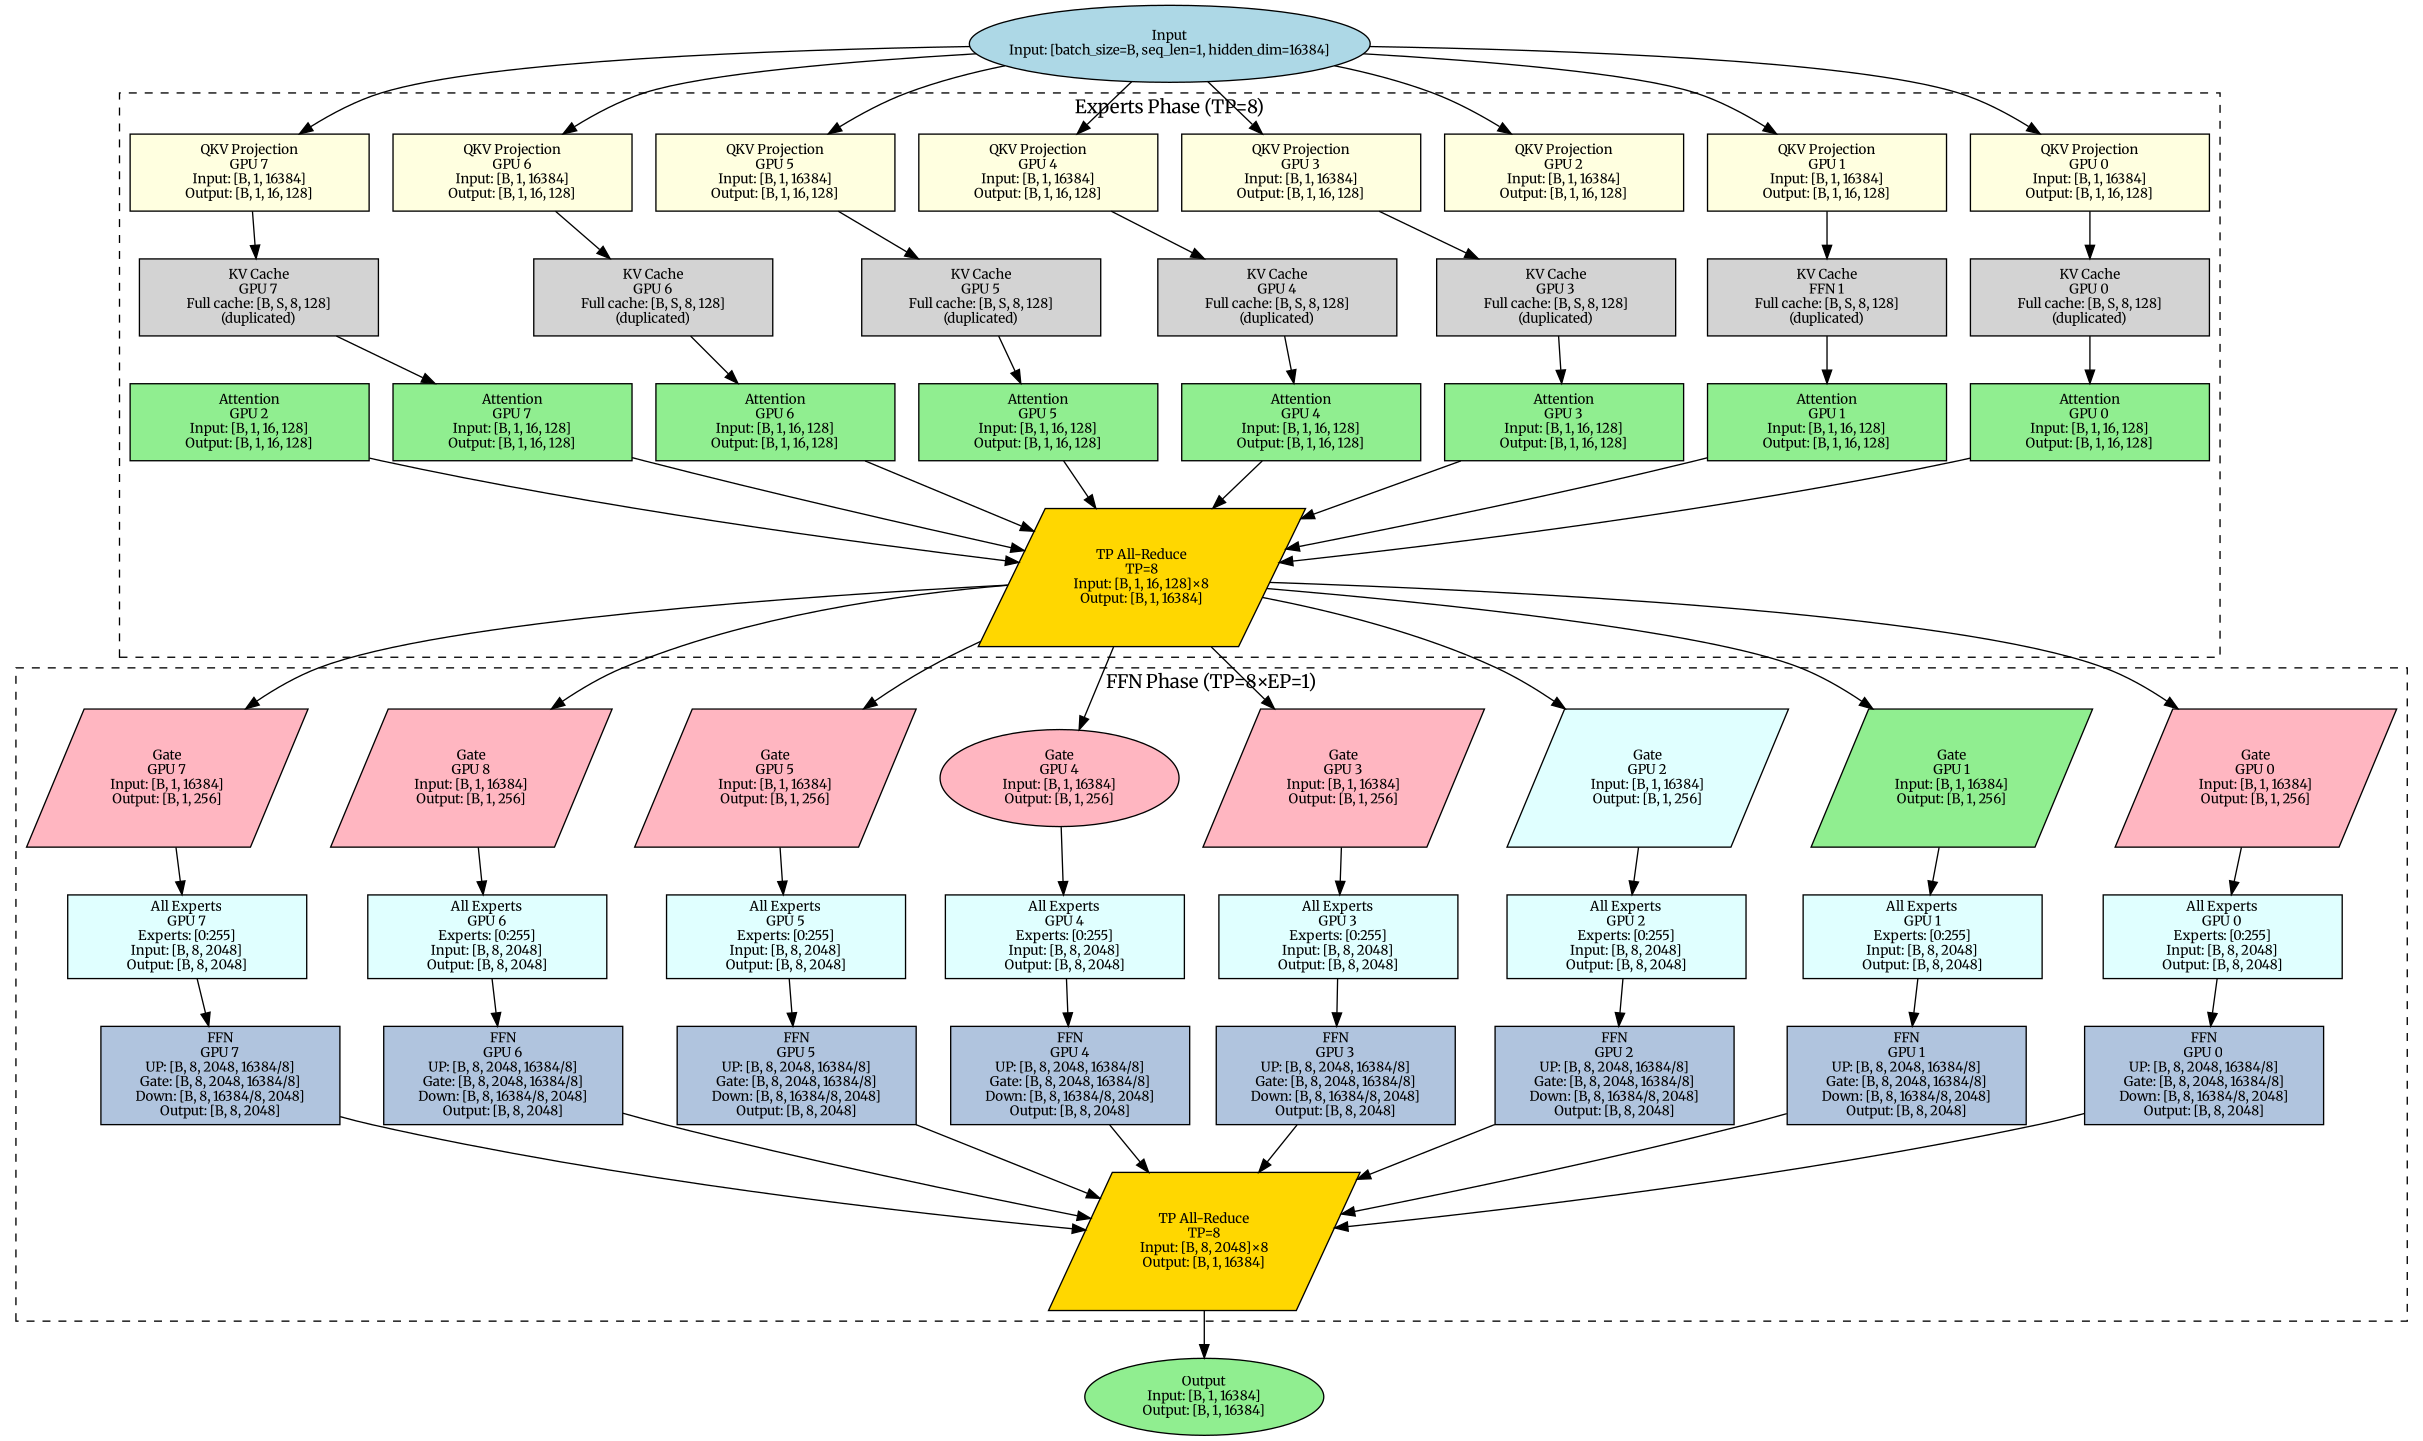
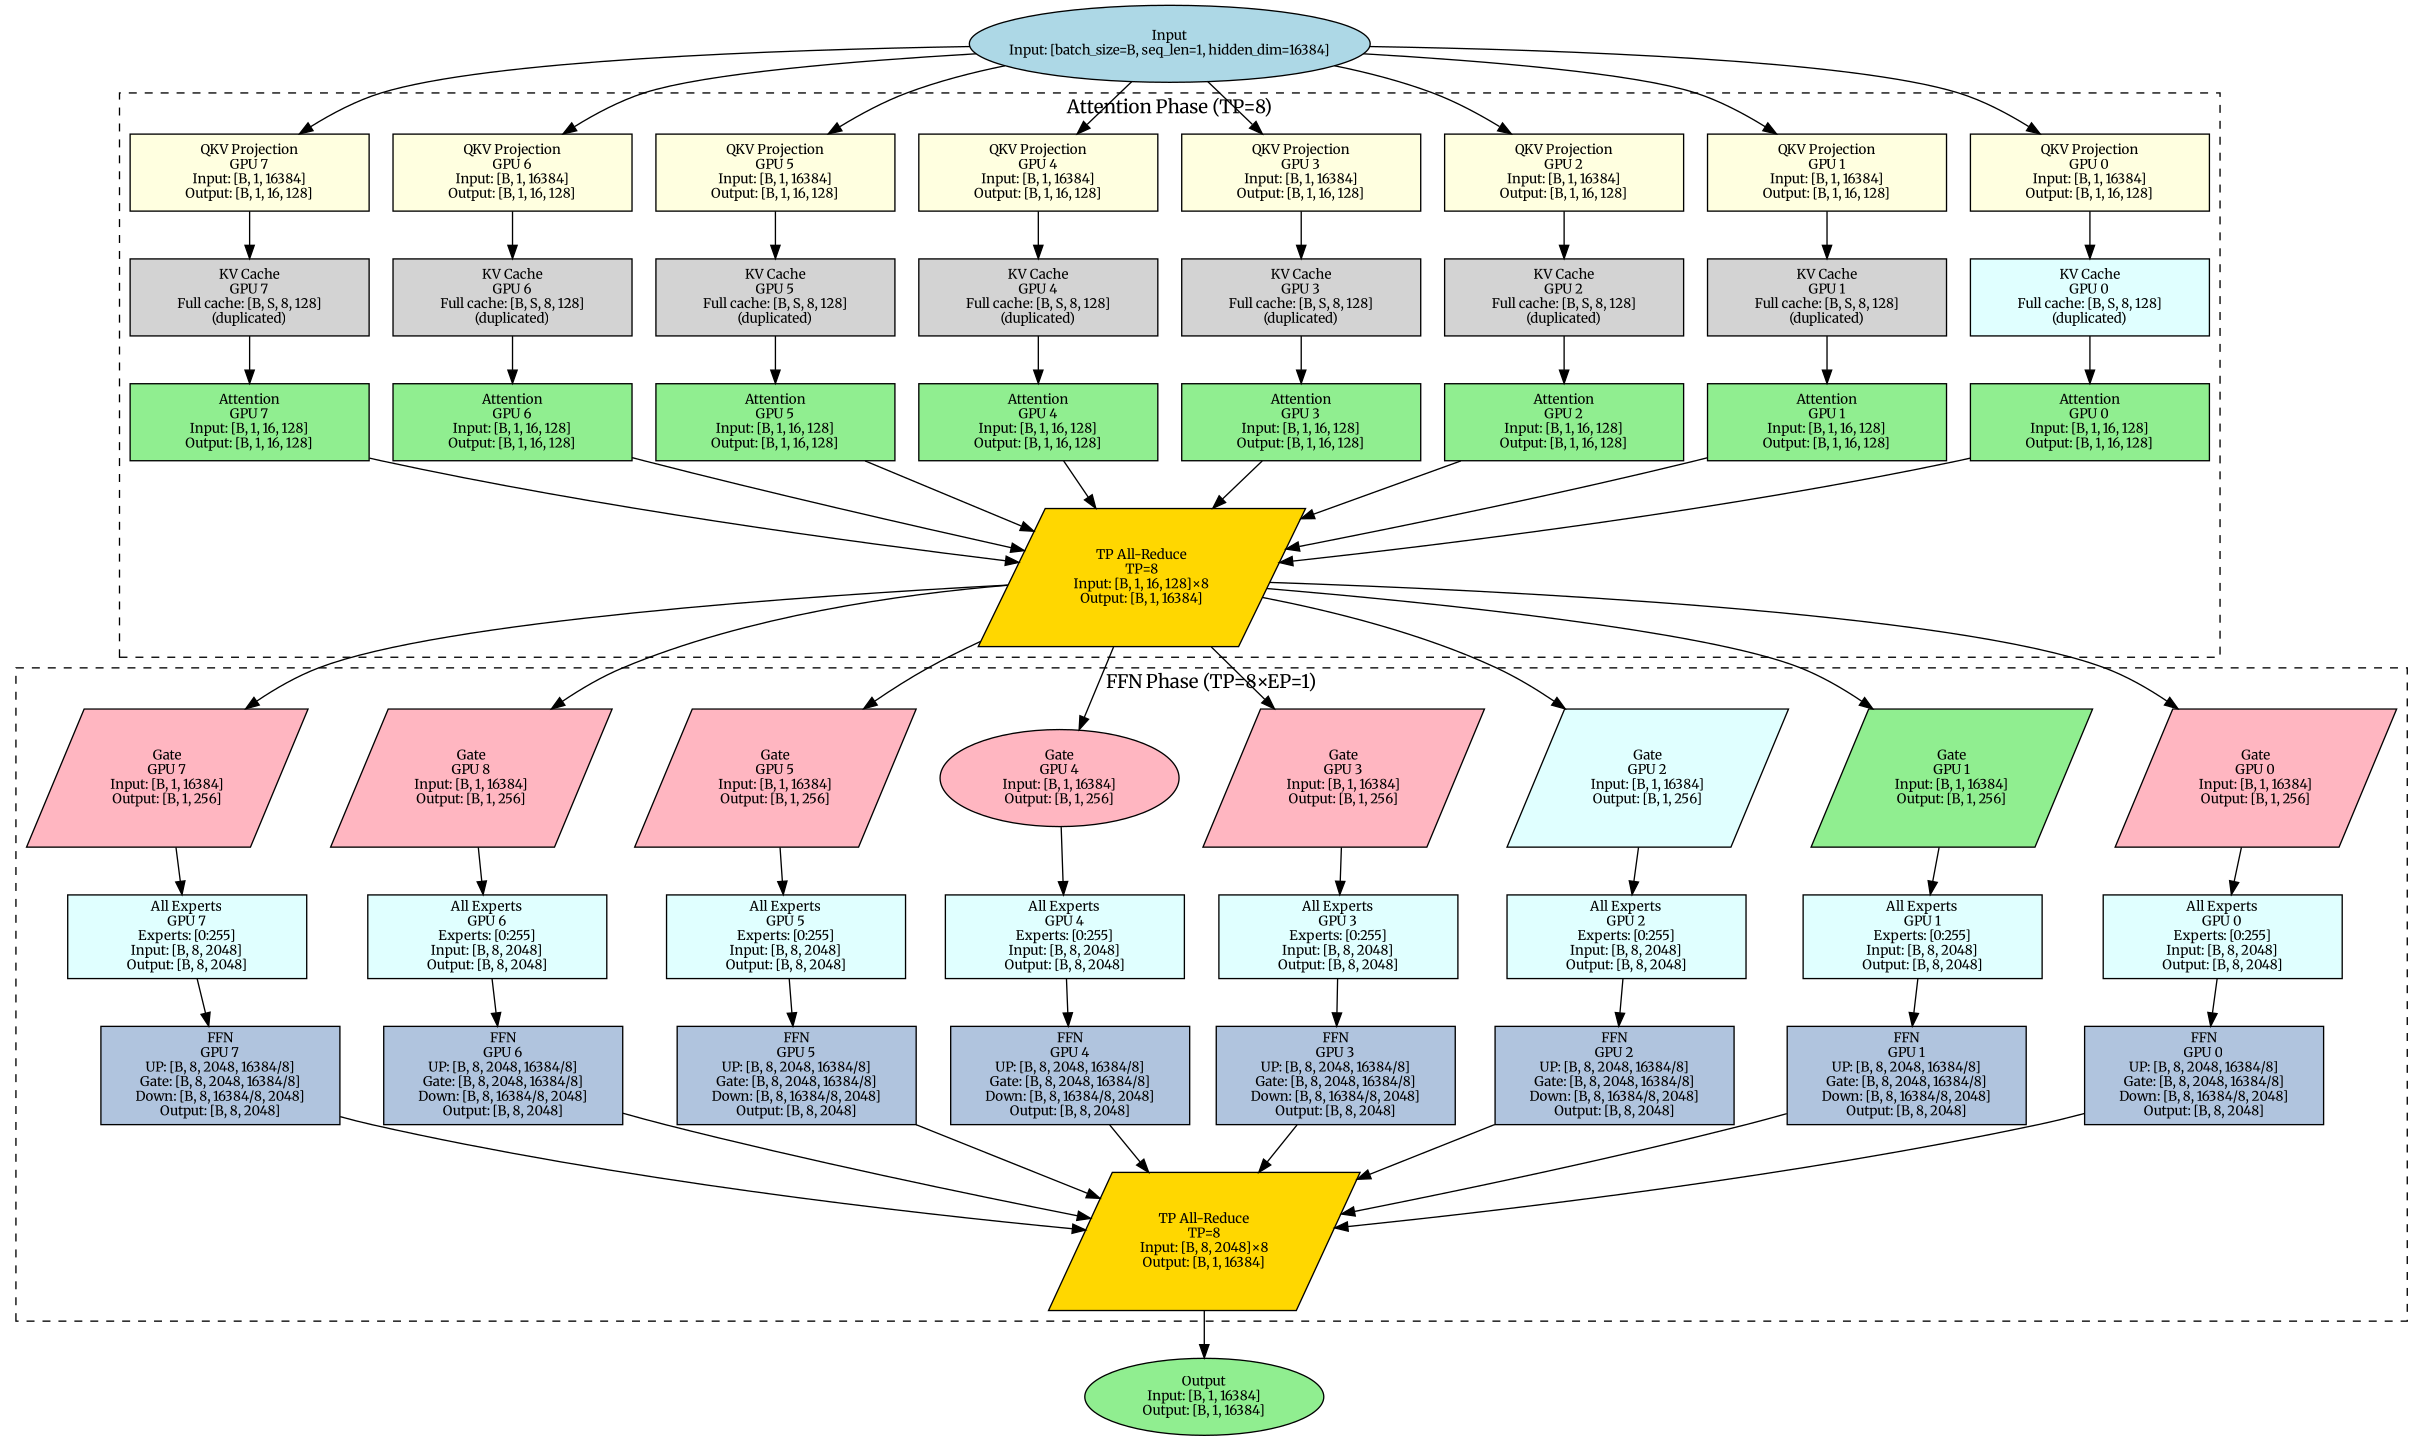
(1170, 108) -> (1170, 108)
none -> (1564, 297)
(1827, 297) -> (1827, 297)
(2090, 297) -> (2090, 297)
